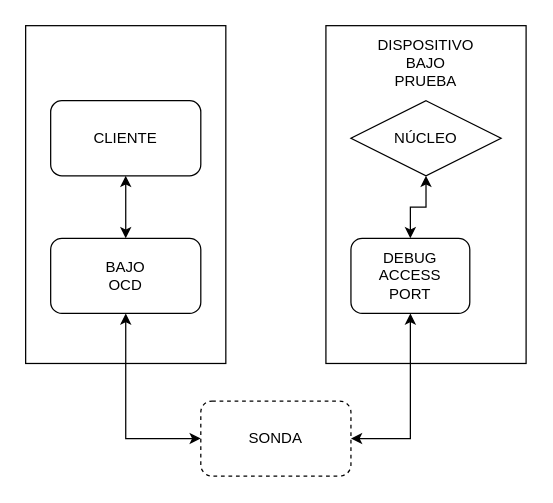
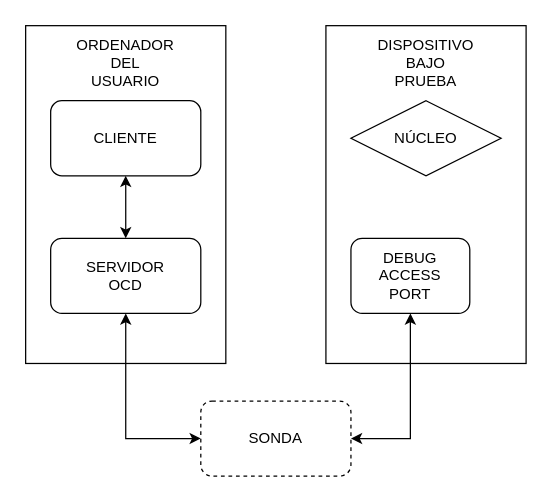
none -> (126, 63)
(417, 207) -> none
(126, 276) -> (126, 276)
